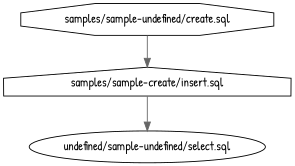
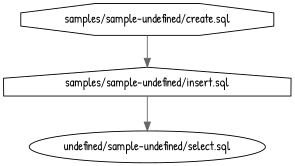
(147, 83) -> (147, 83)
